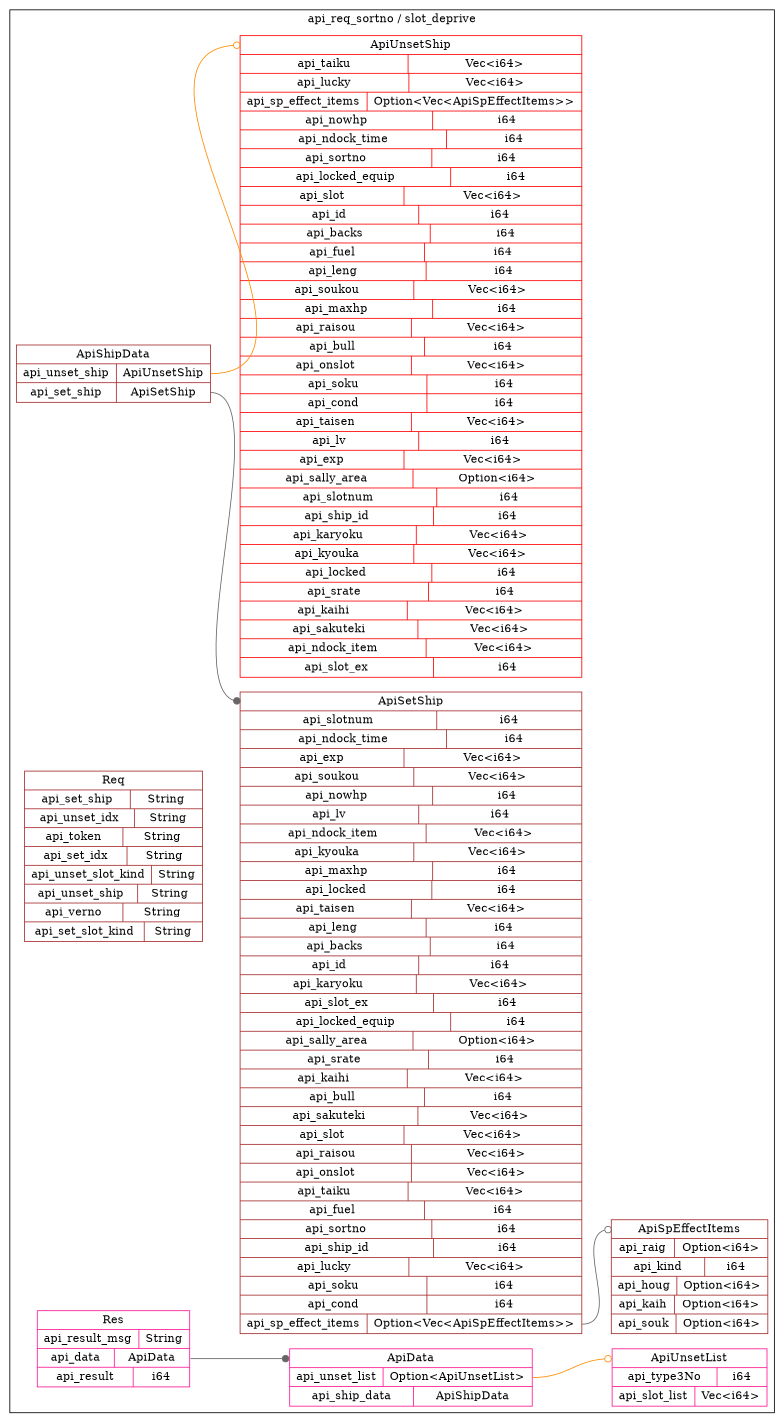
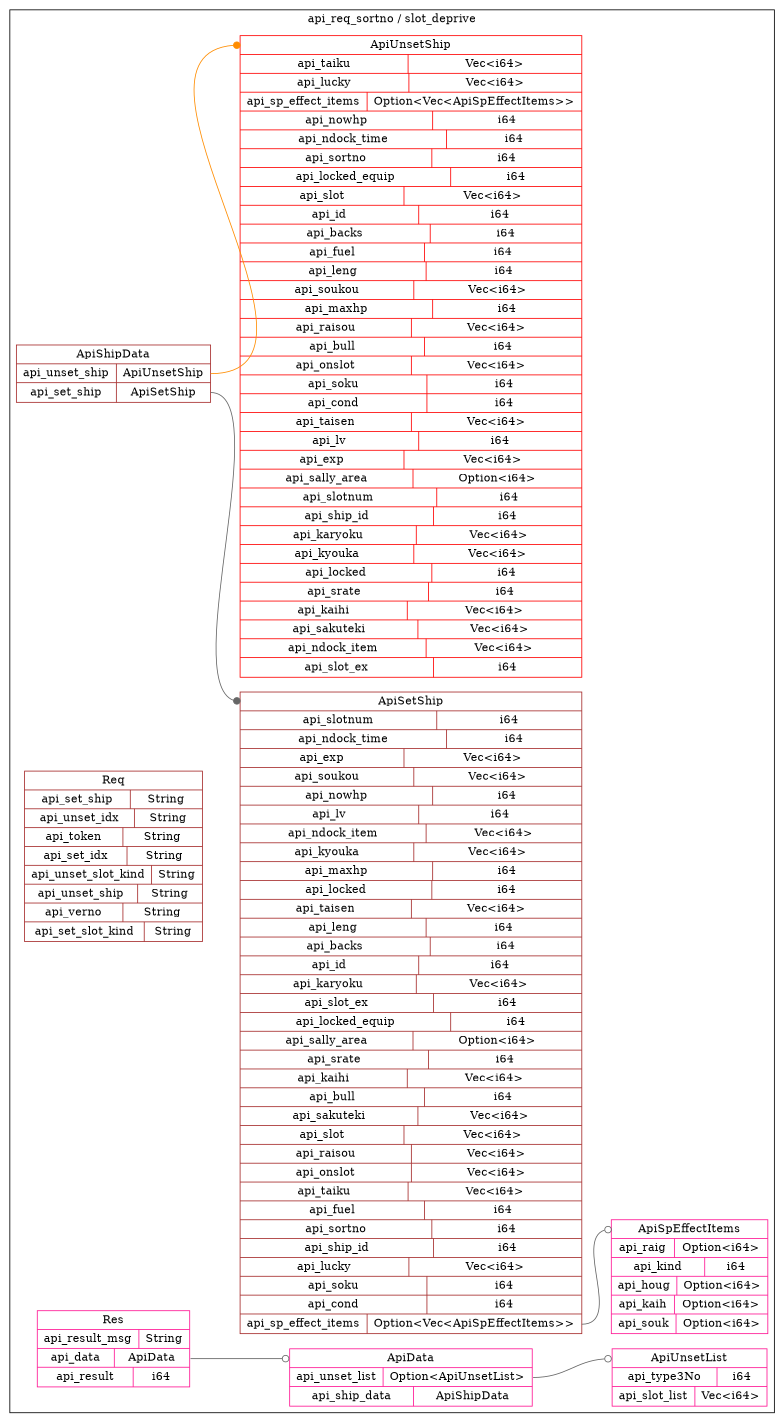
(226, 212) -> (226, 212)
(690, 1277) -> (690, 1277)
(236, 1359) -> (236, 1359)
(569, 1369) -> (569, 1369)
